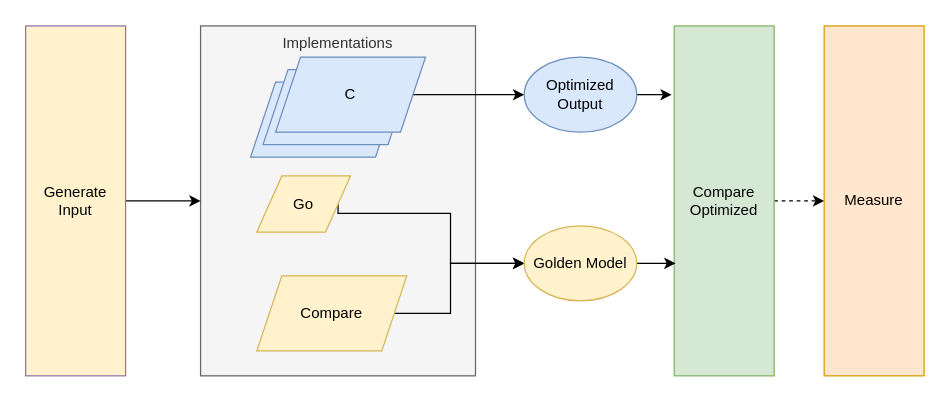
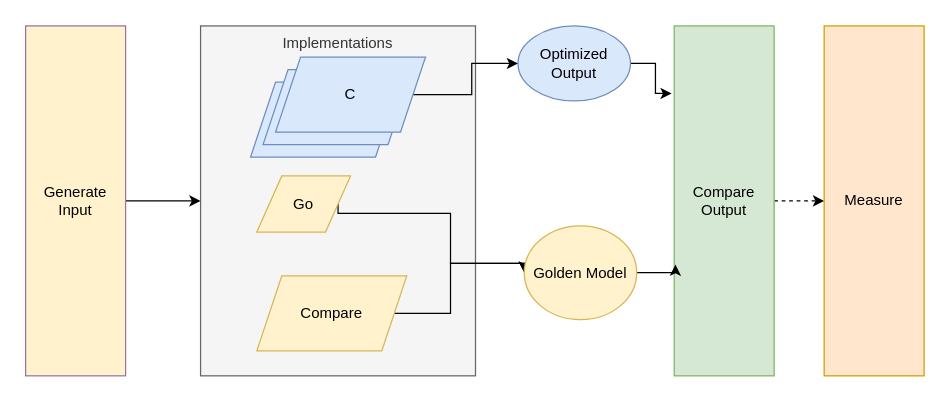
(581, 94) -> (574, 63)
(724, 201) -> (724, 201)
(581, 263) -> (581, 273)
